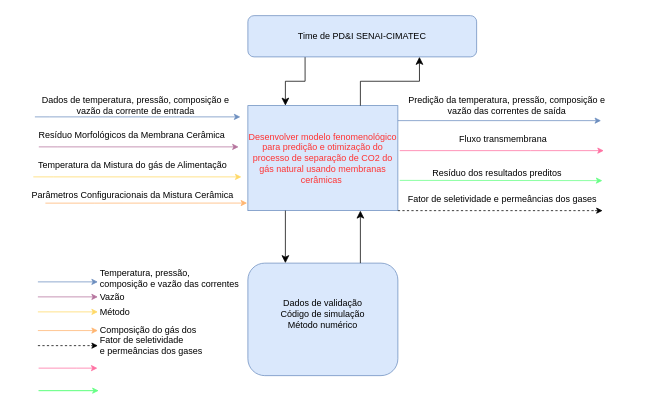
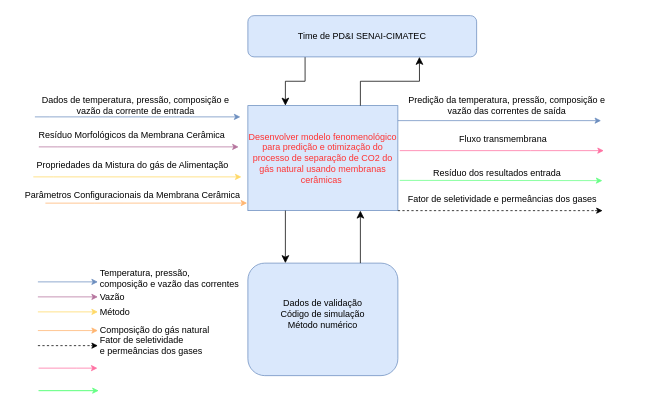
(133, 165) -> (133, 165)
(497, 173) -> (497, 173)
(133, 195) -> (133, 195)
(148, 330) -> (157, 330)
